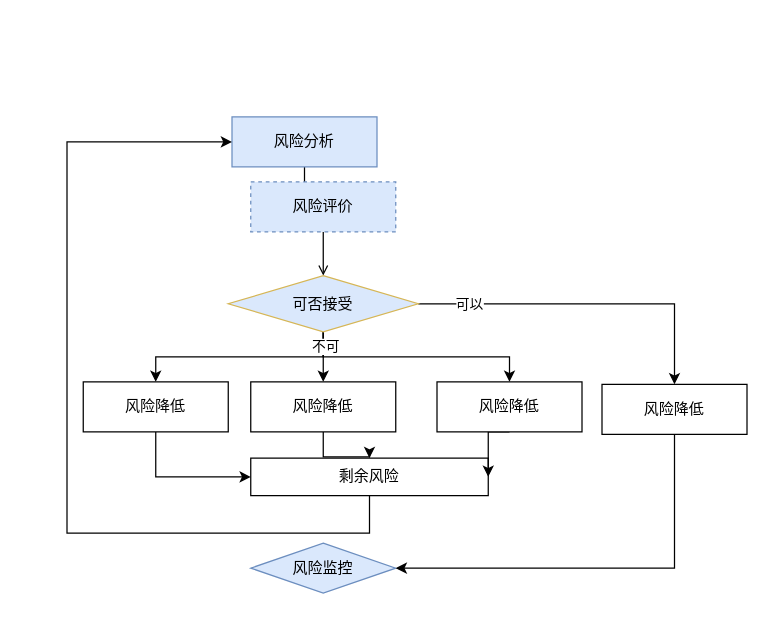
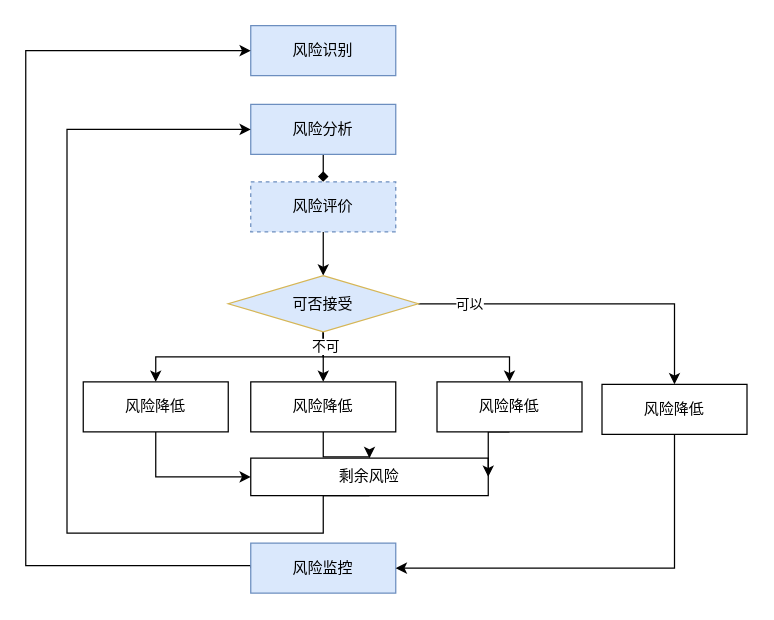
none -> (323, 51)
(304, 142) -> (323, 129)
(323, 268) -> (323, 266)
none -> (26, 314)
(323, 568) -> (323, 568)
